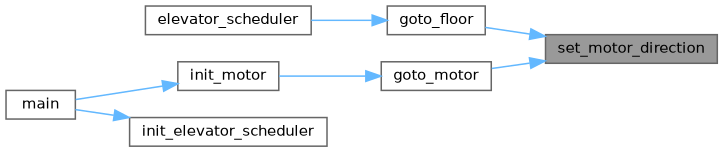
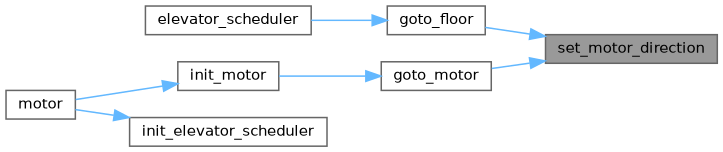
(41, 105) -> (41, 105)
